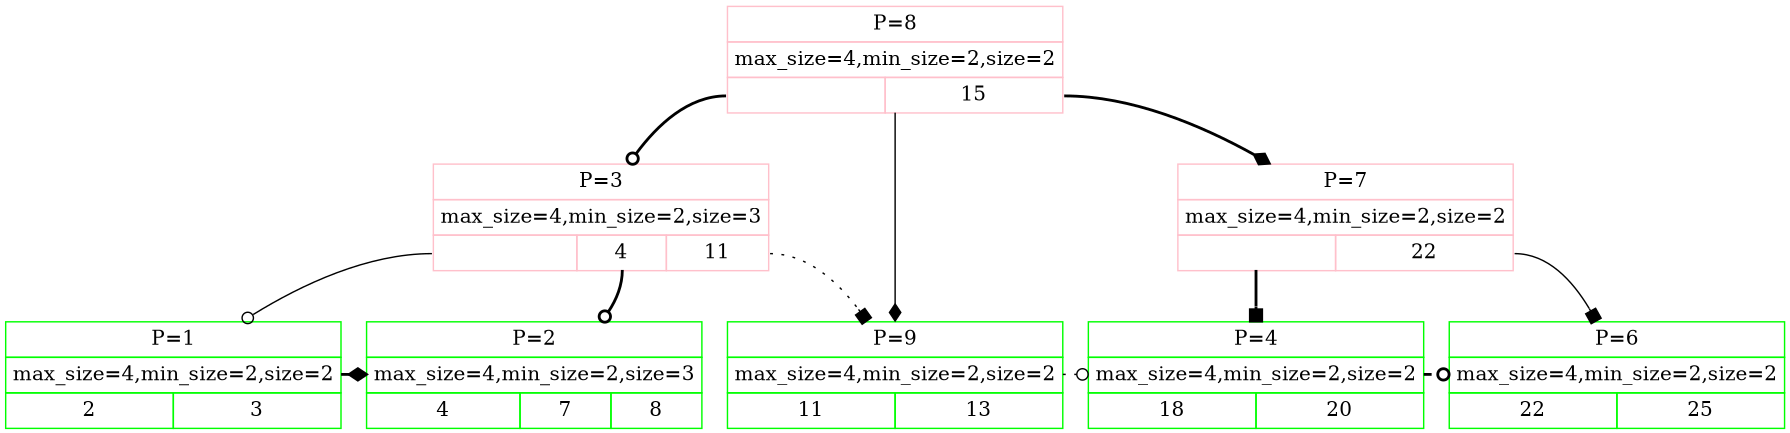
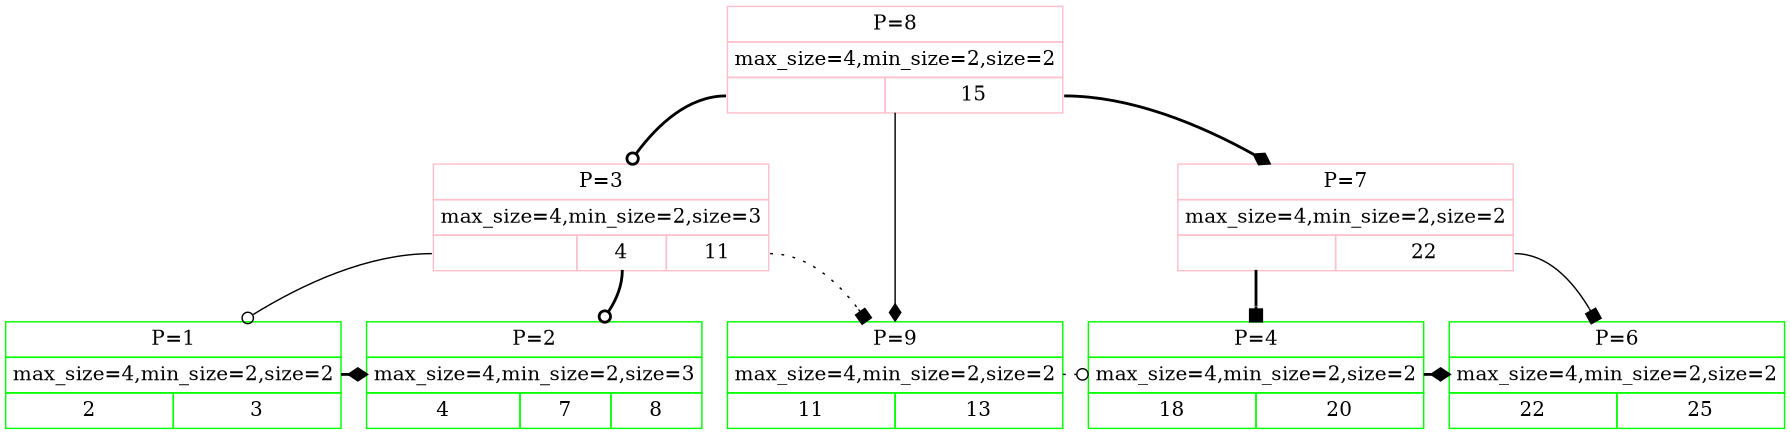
(1428, 374) -> (1428, 374)
